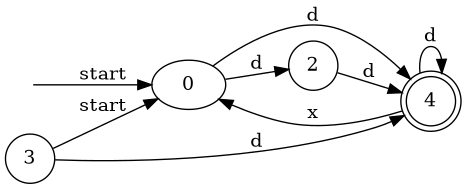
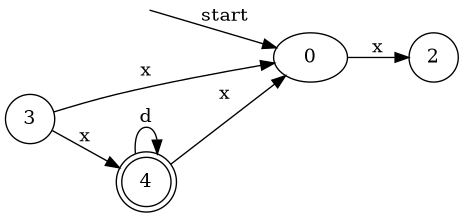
(308, 25) -> none
(257, 64) -> (378, 47)
(363, 81) -> none
(103, 106) -> (146, 70)
(257, 142) -> (86, 136)
